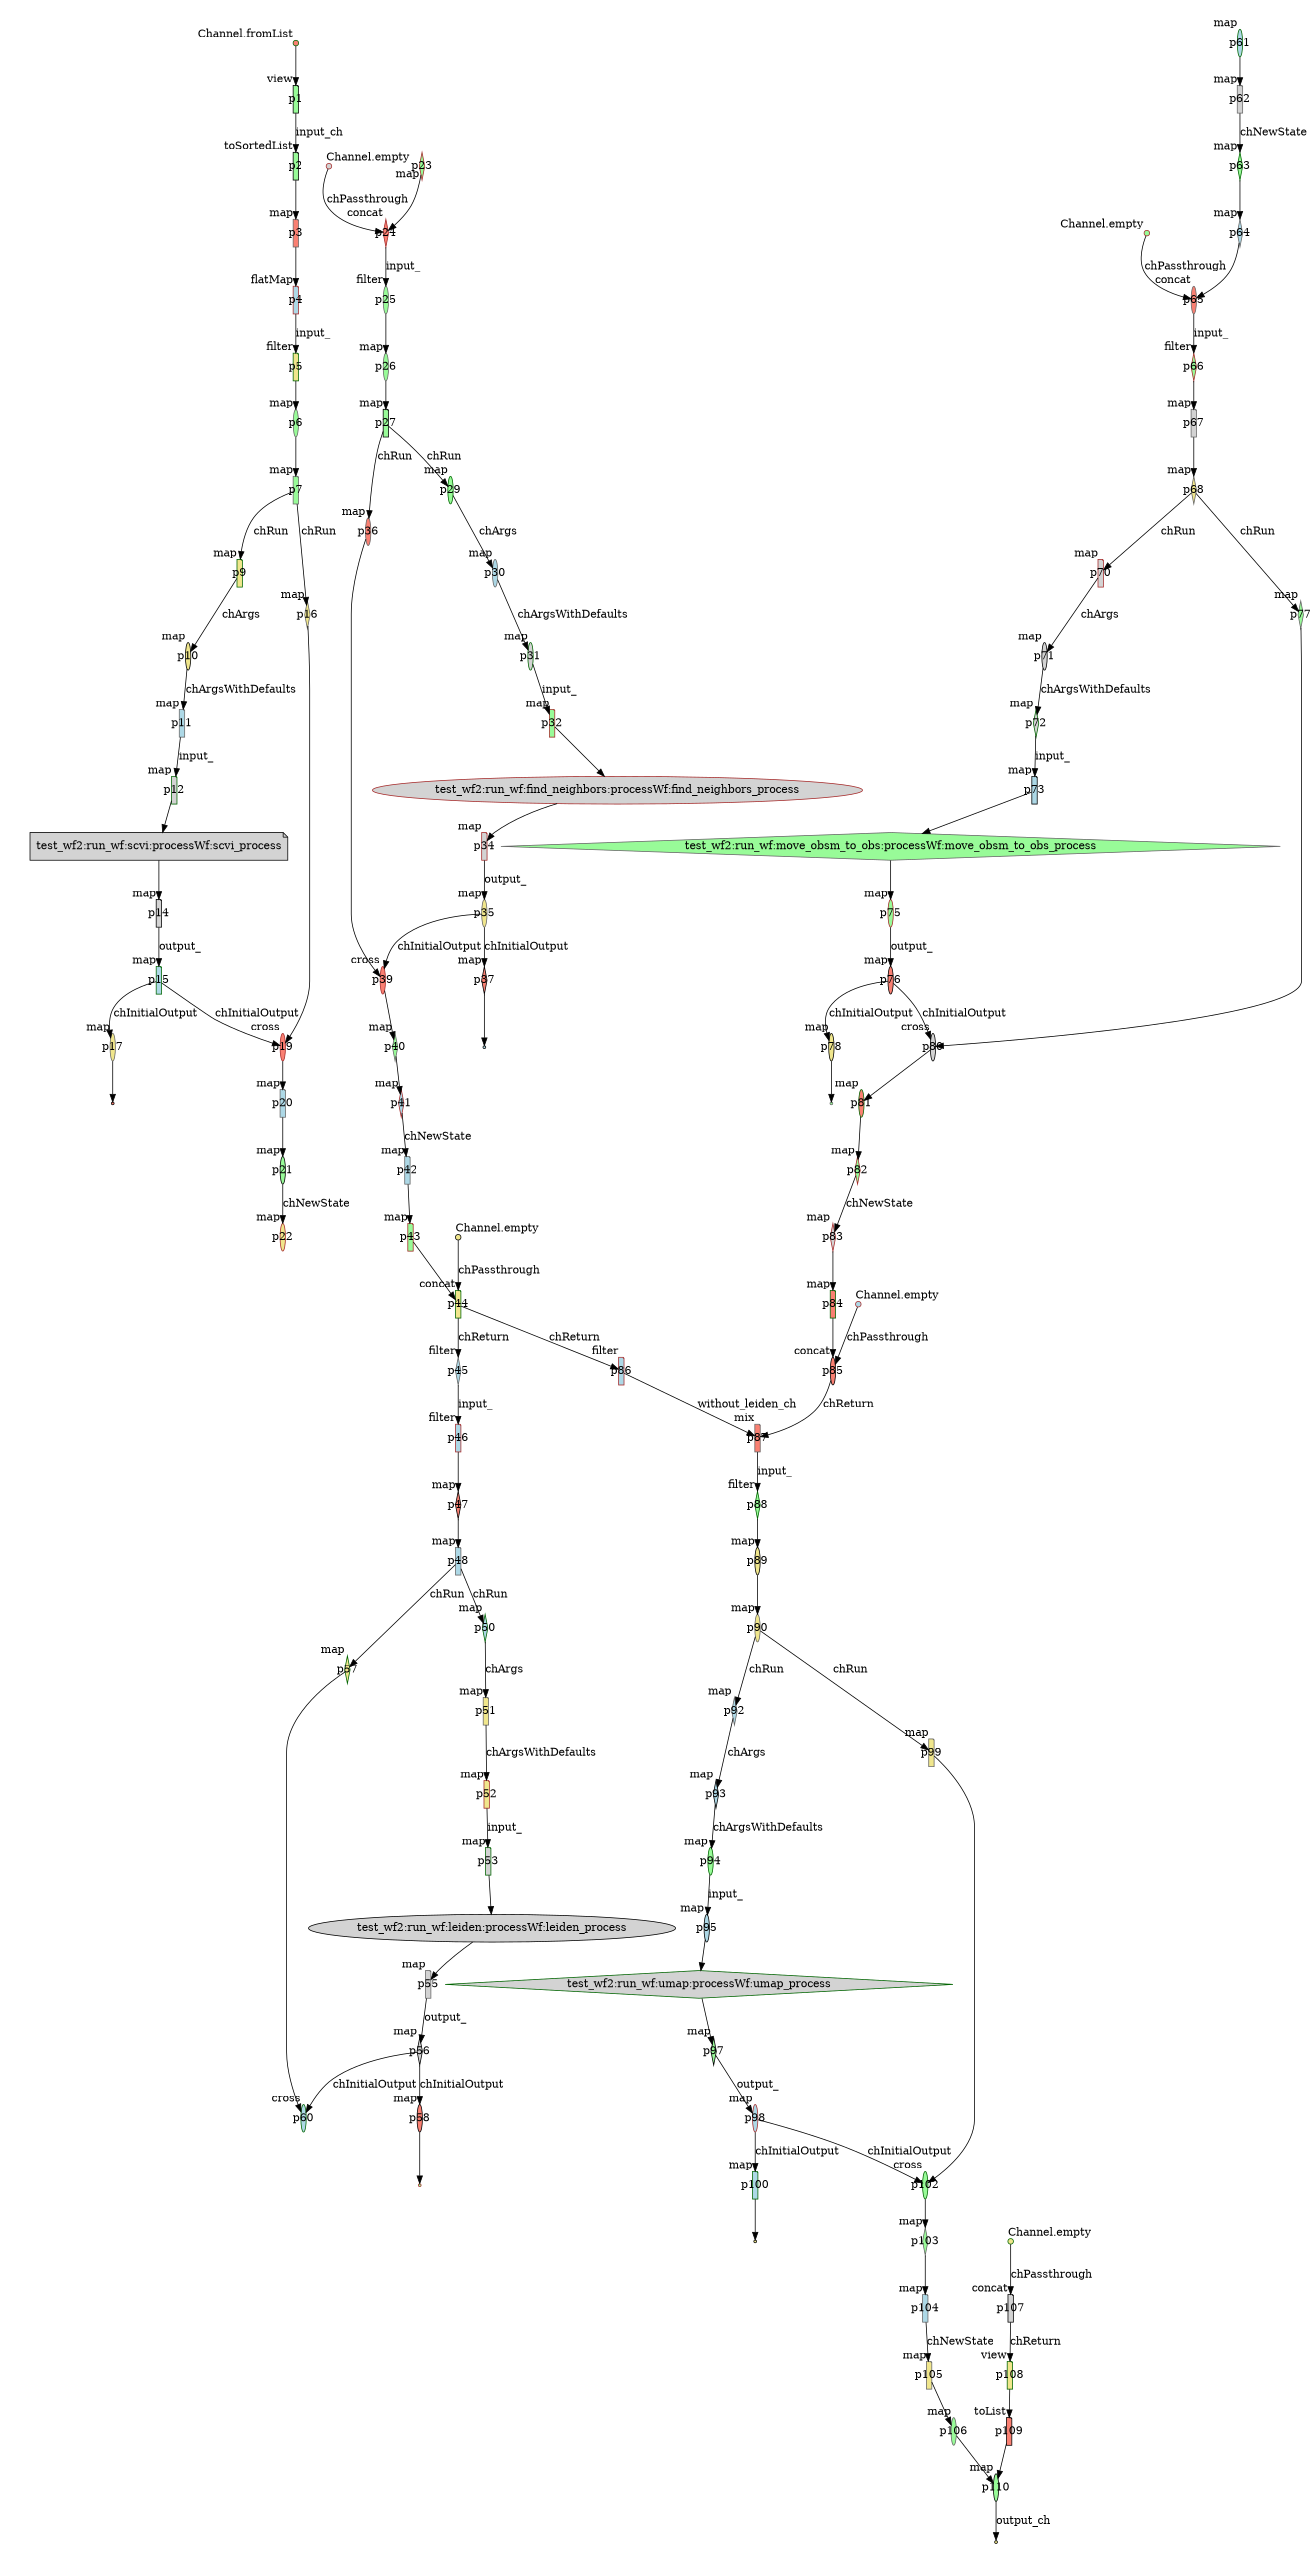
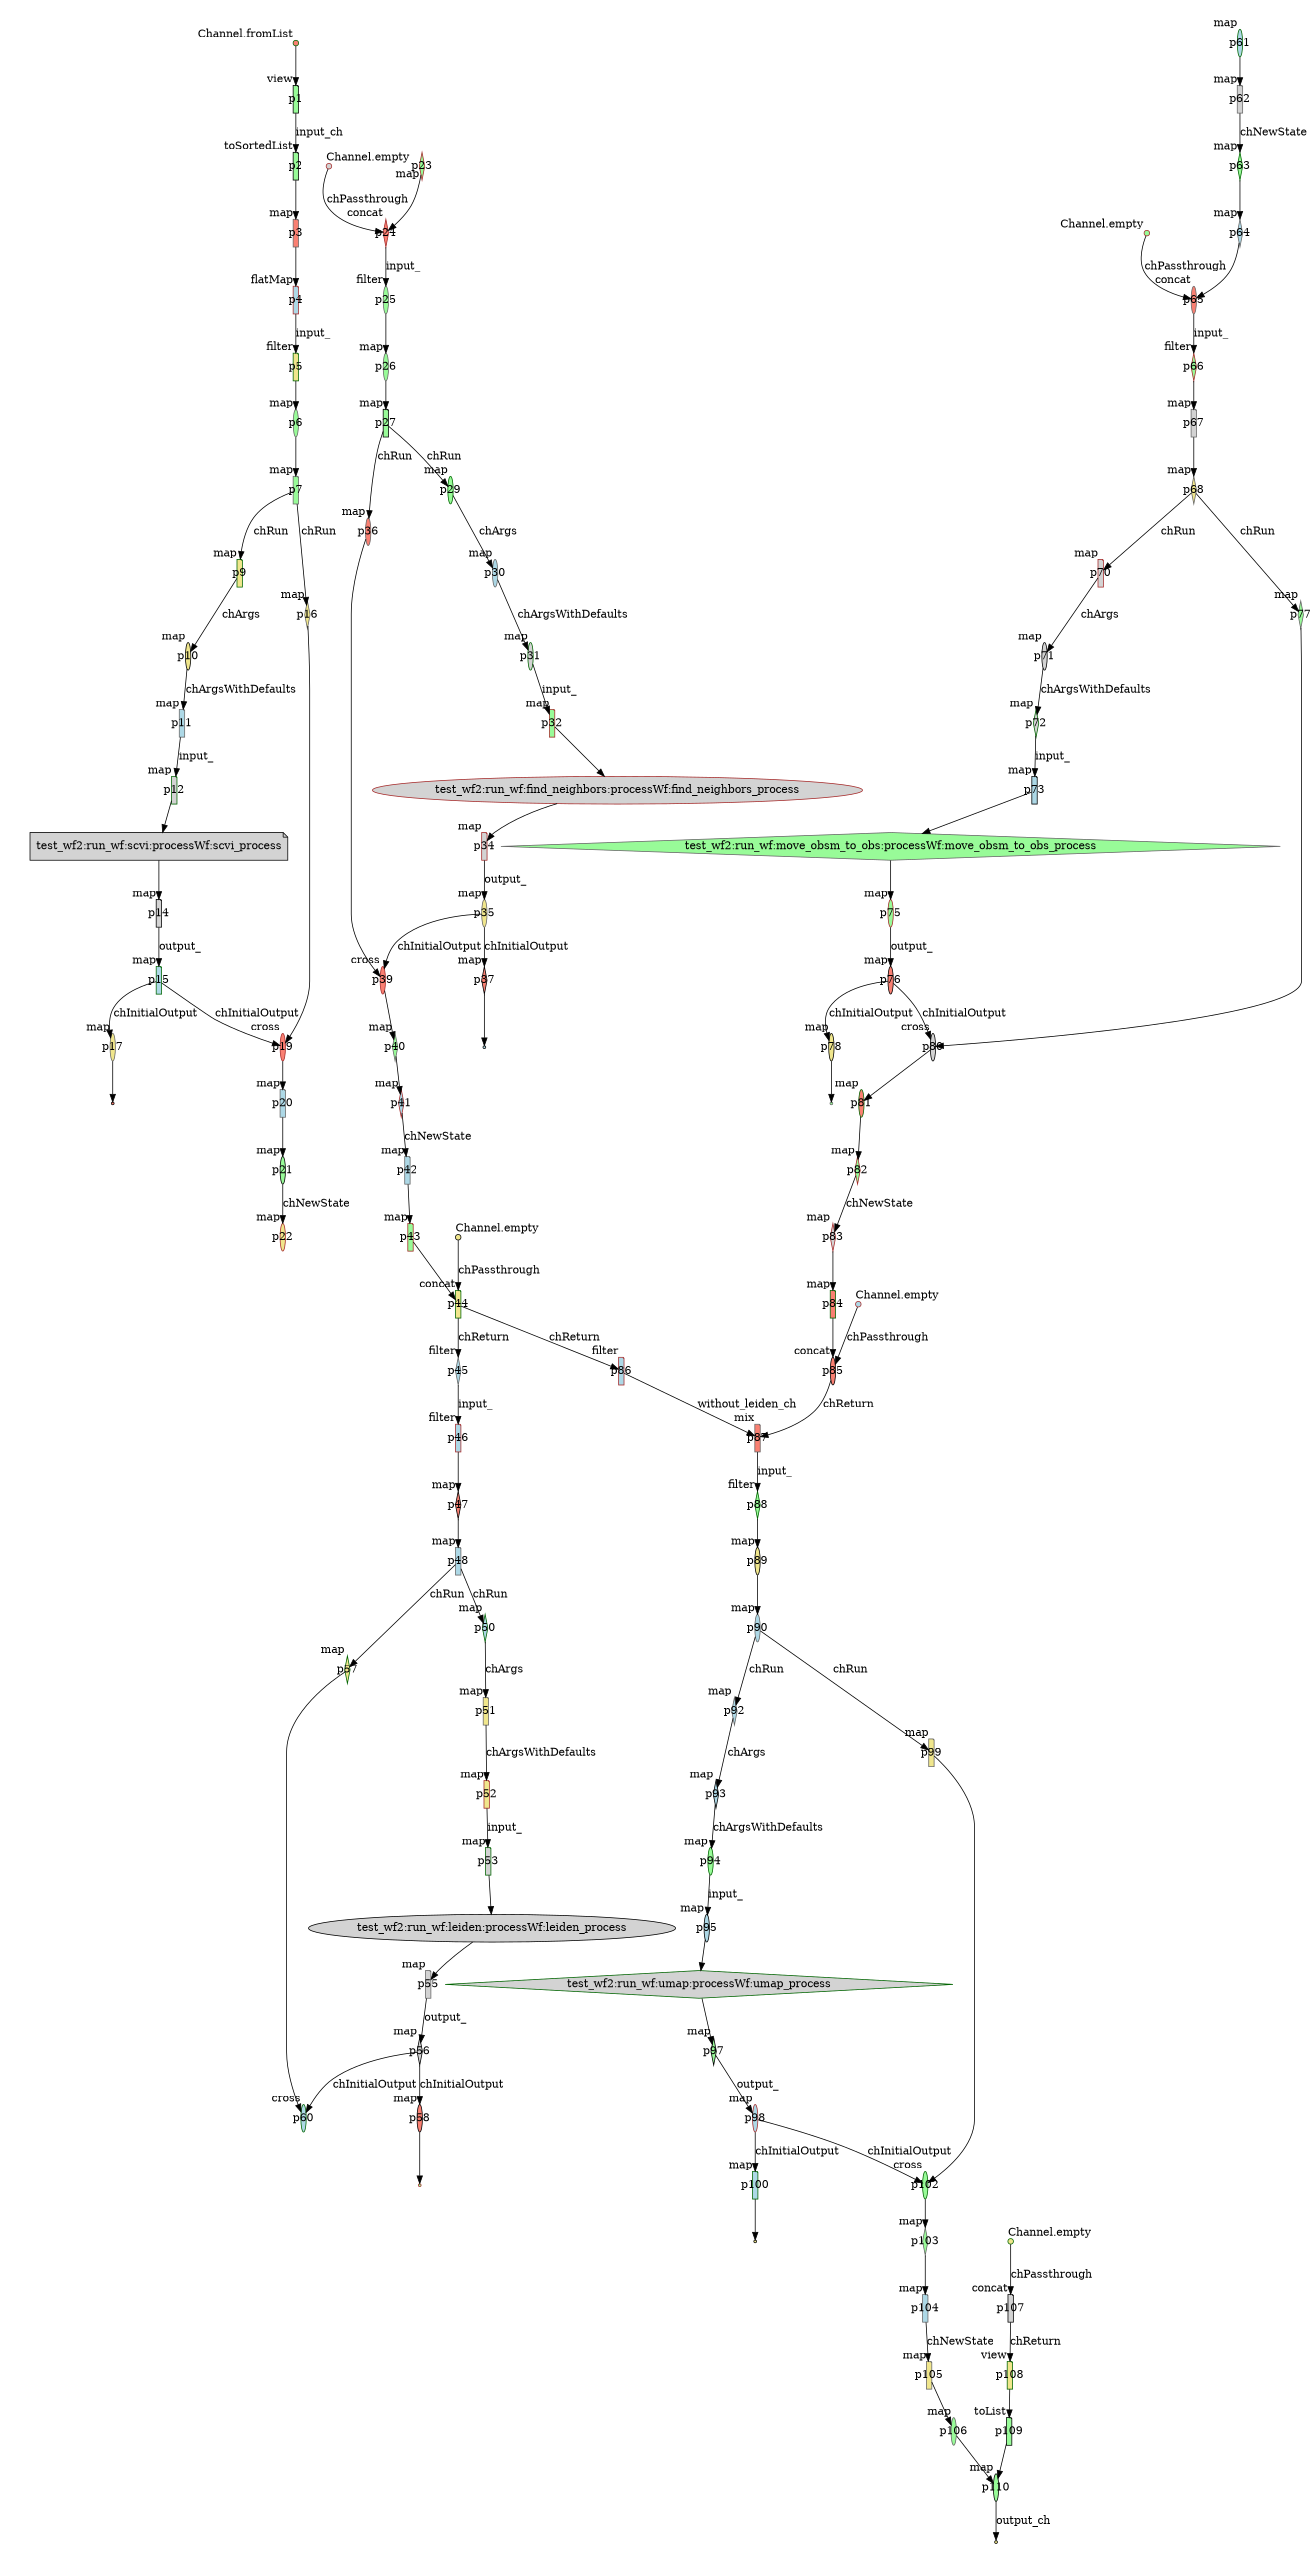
(758, 1628) -> (758, 1628)
(1009, 2431) -> (1009, 2431)
